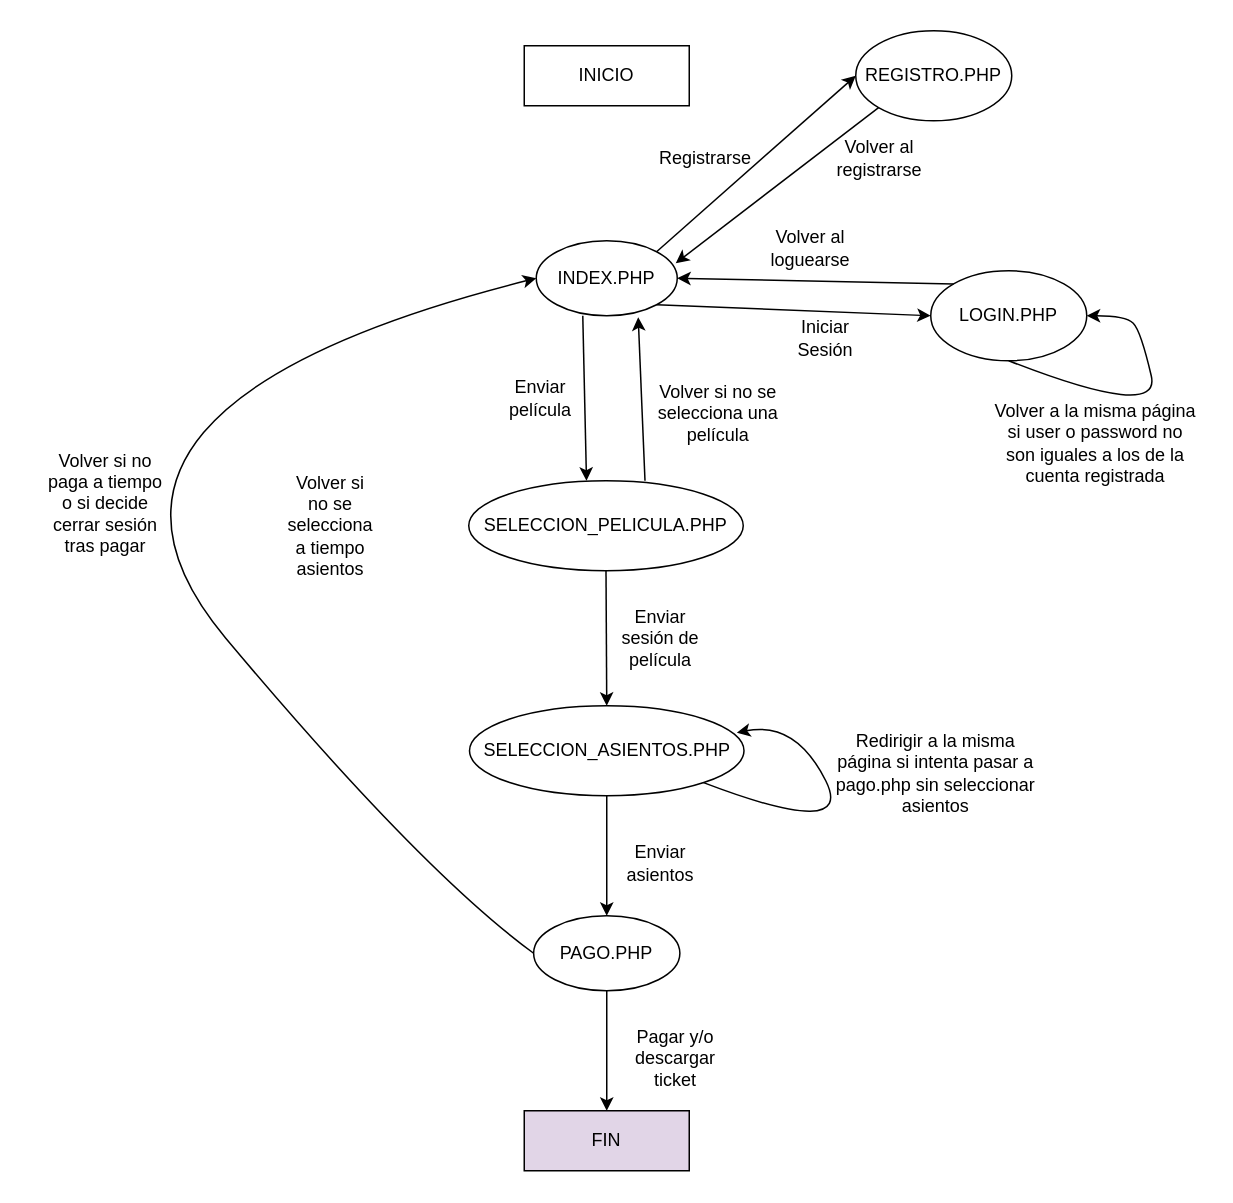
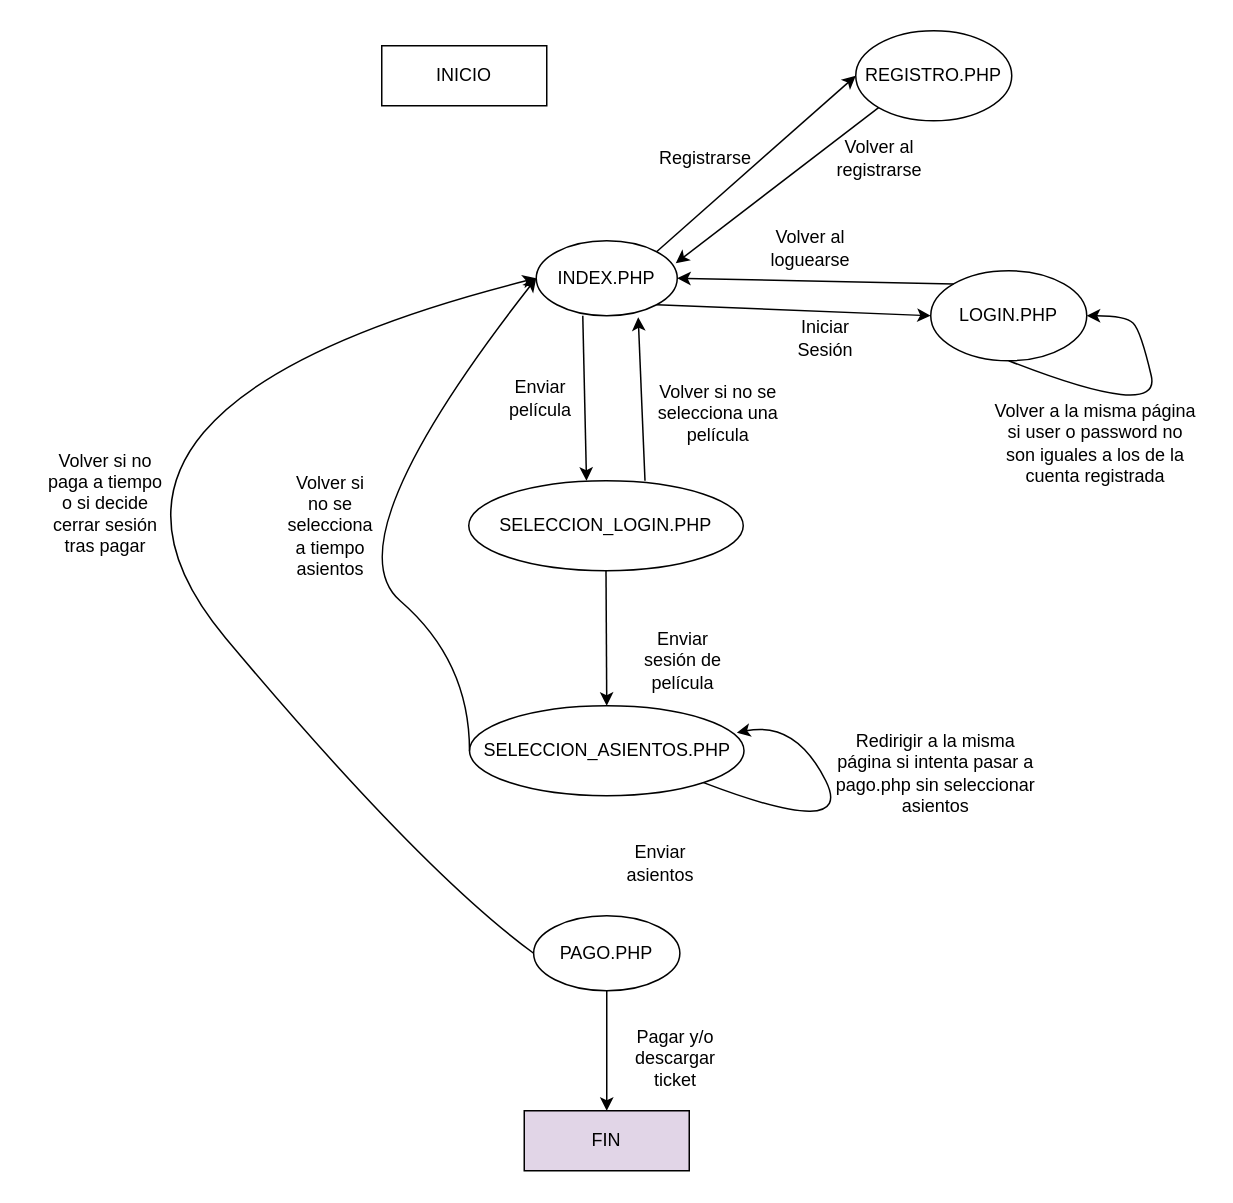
(607, 76) -> (464, 76)
none -> (393, 507)
(606, 526) -> (606, 526)
(661, 638) -> (683, 661)
(607, 851) -> none
